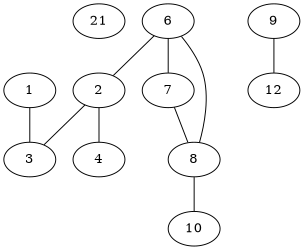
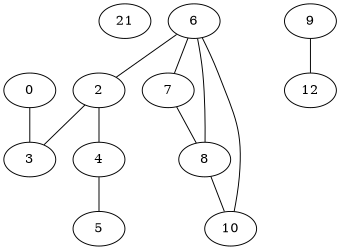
(30, 90) -> (30, 90)
none -> (236, 122)
none -> (99, 229)
